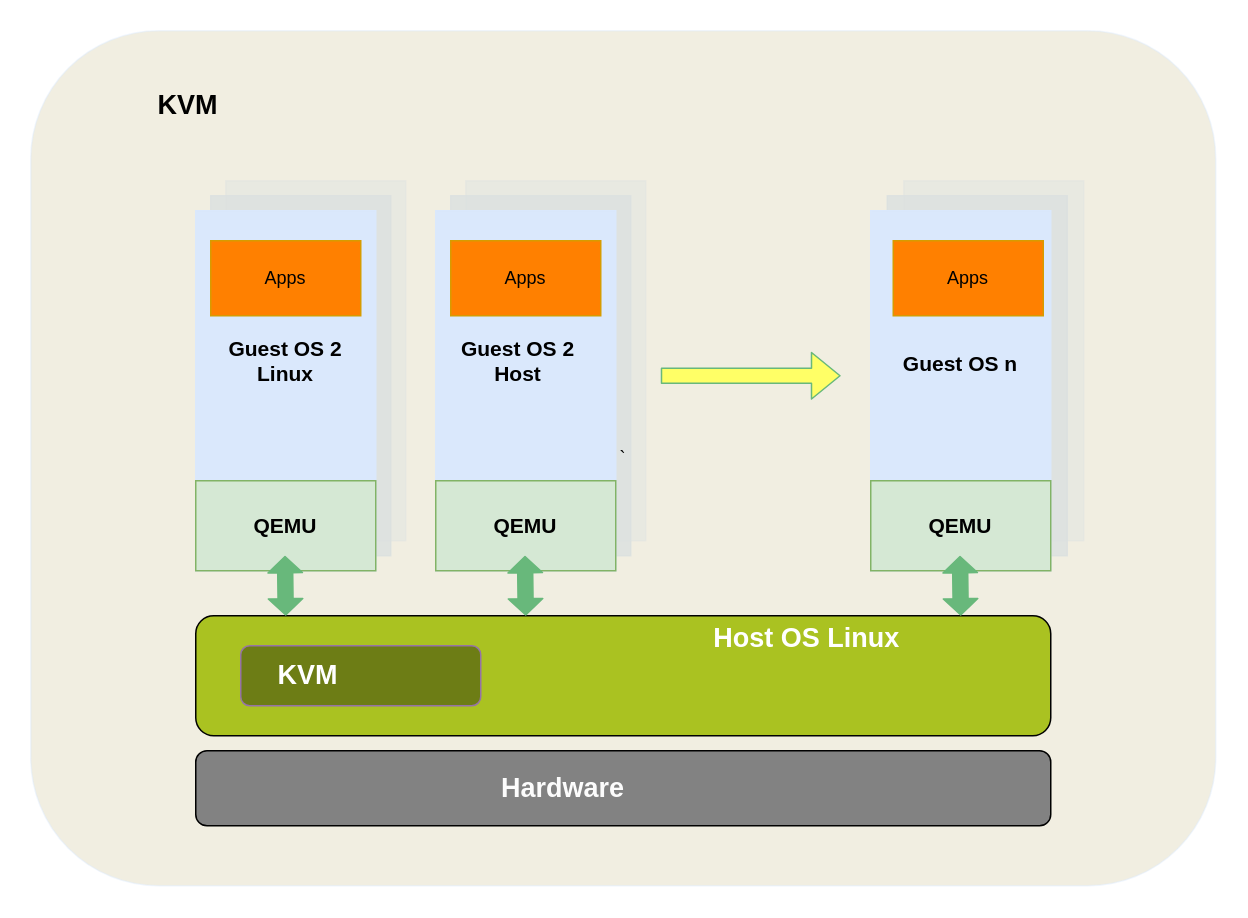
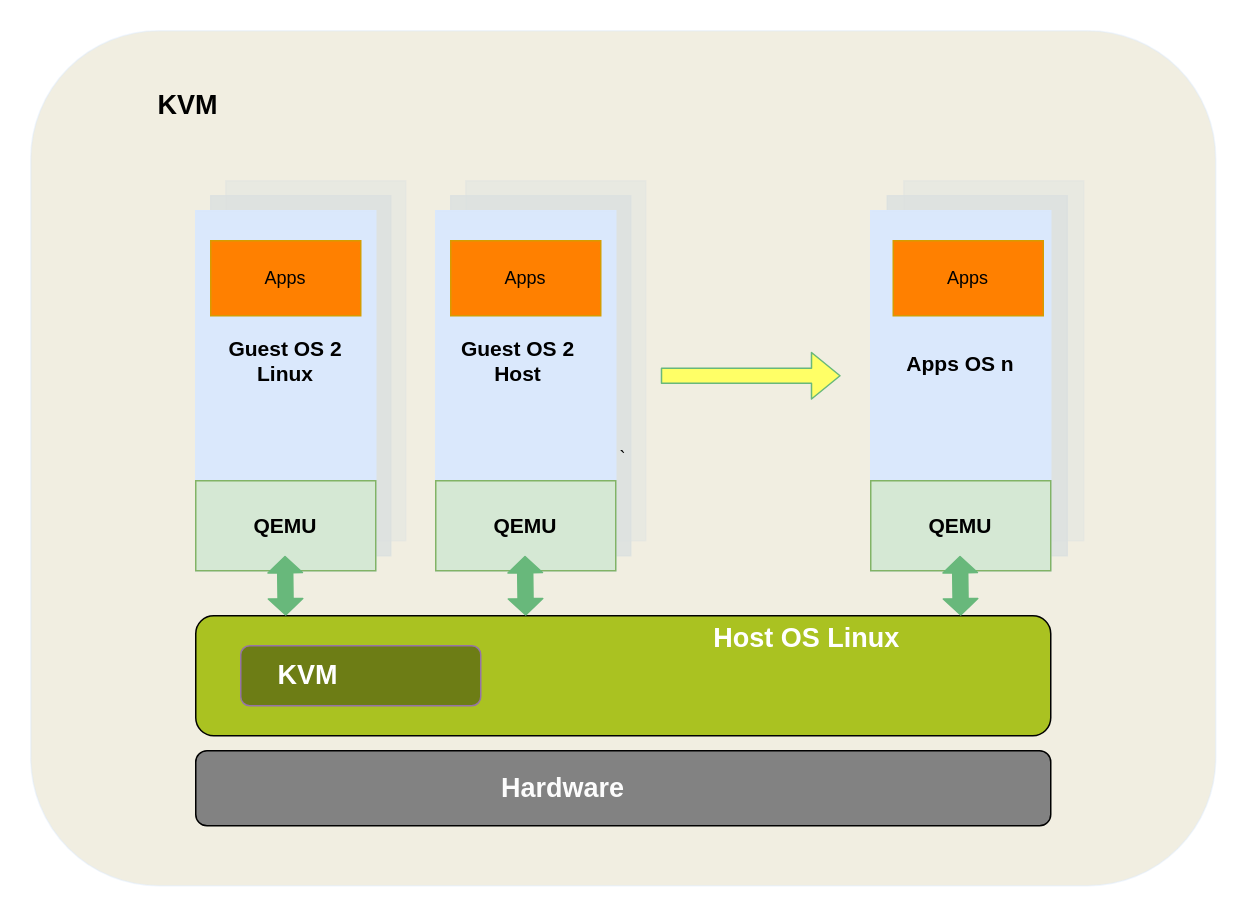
(961, 376) -> (961, 376)
